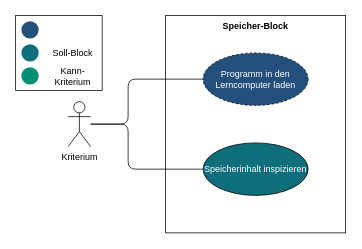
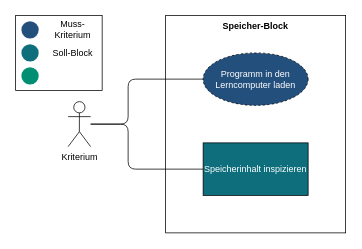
none -> (73, 30)
(73, 76) -> none
(255, 169) -> (255, 169)
